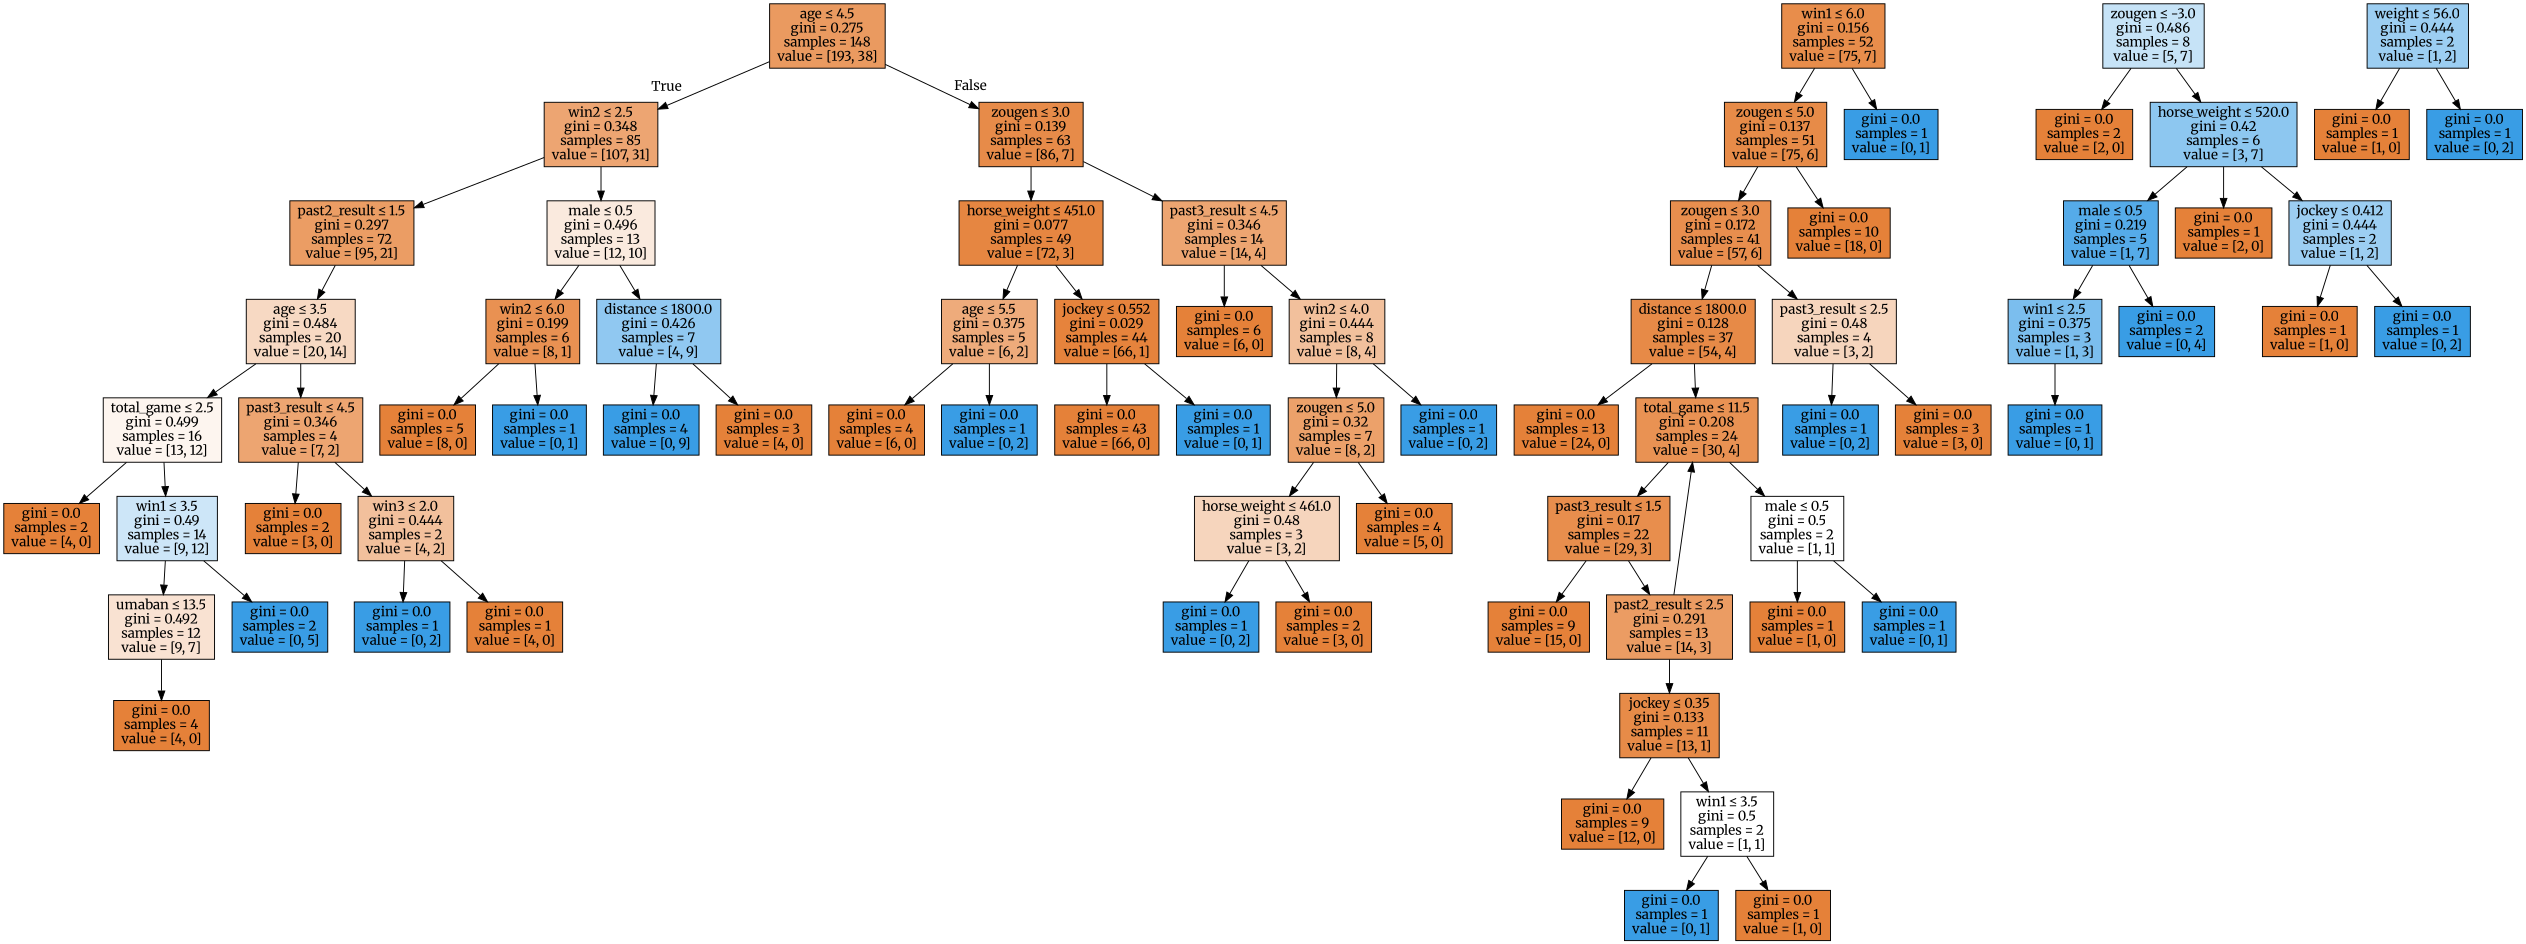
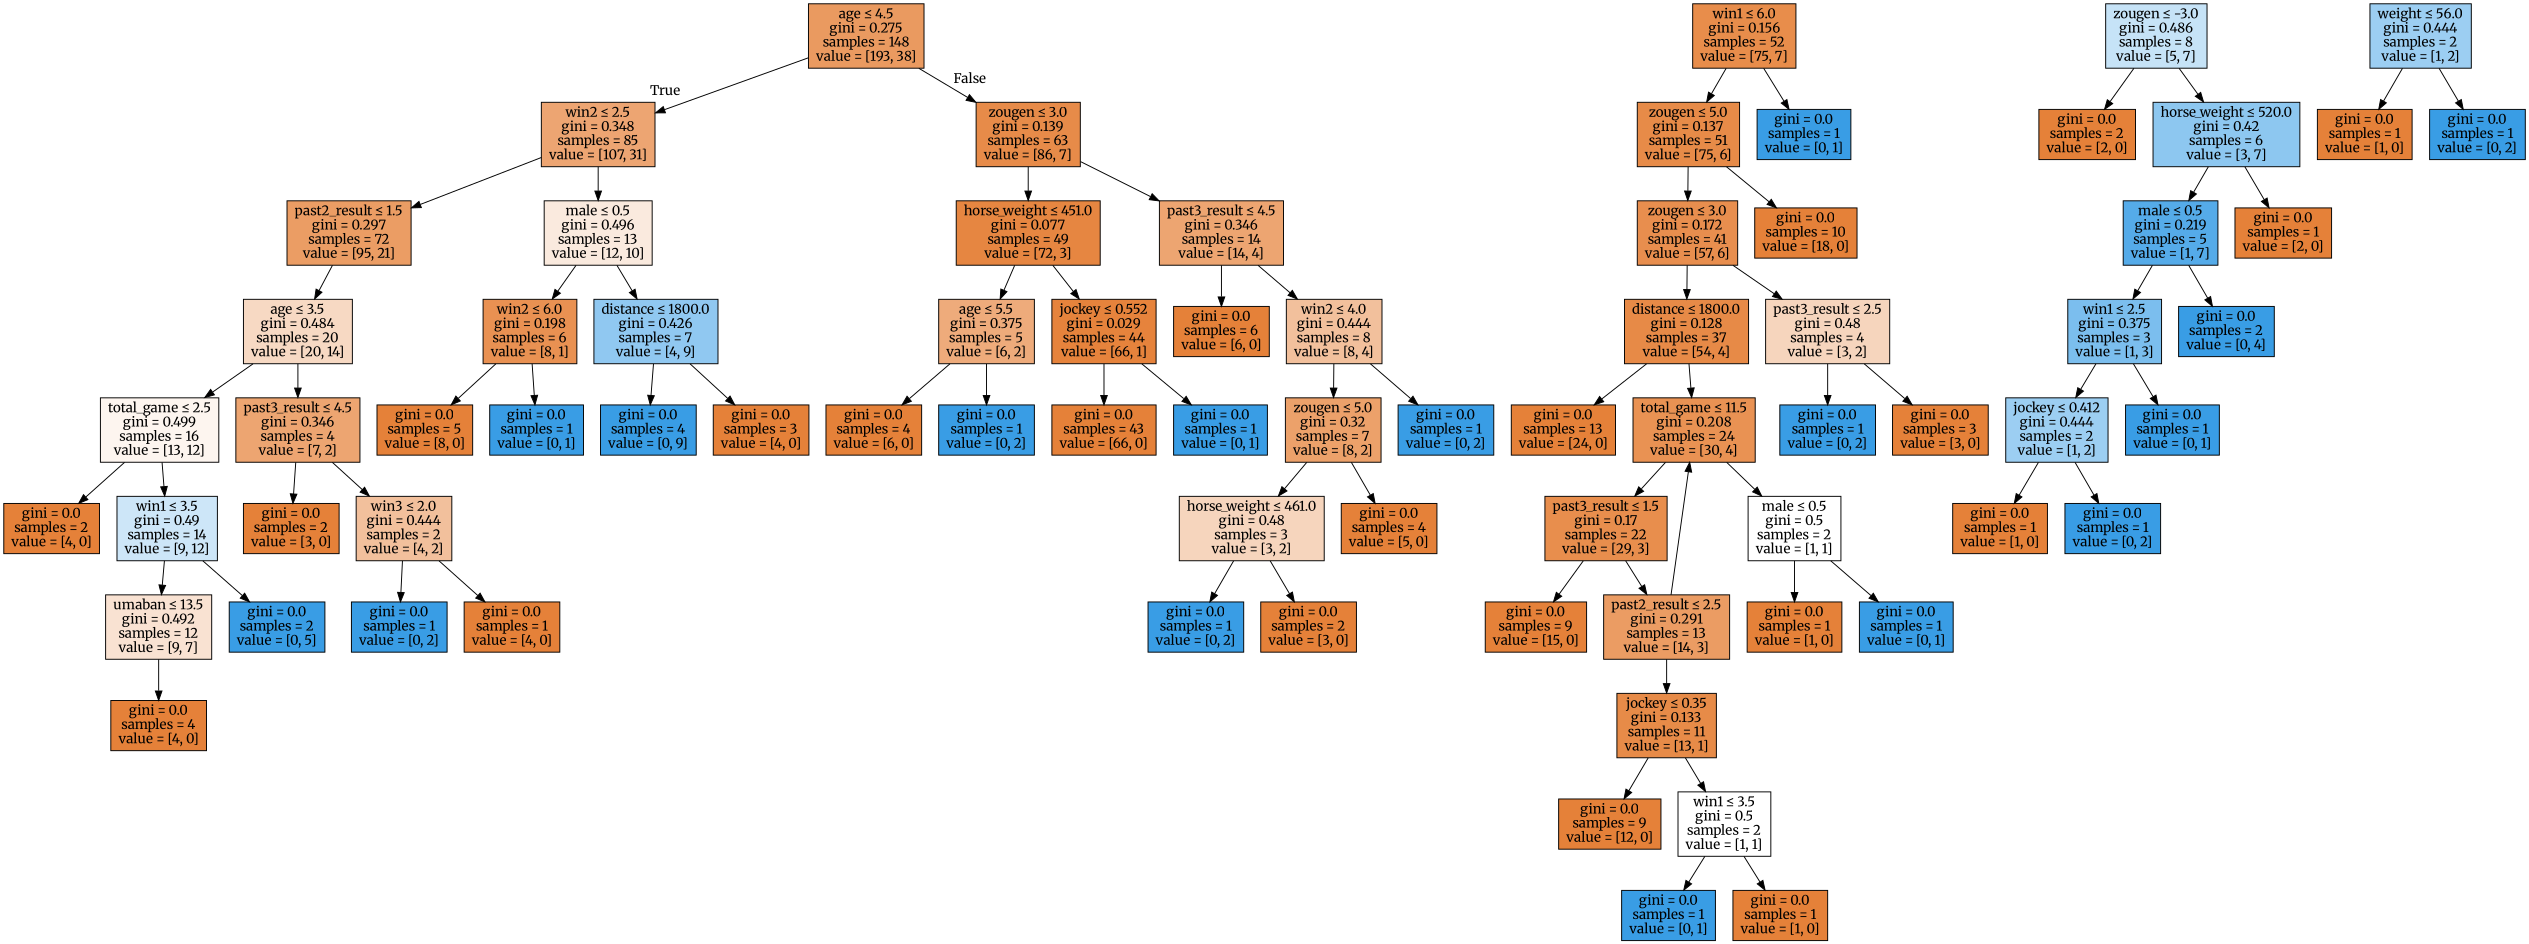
(2278, 181) -> (2088, 377)
(533, 324) -> (530, 324)
